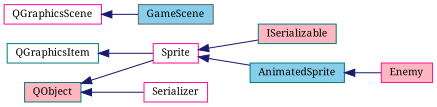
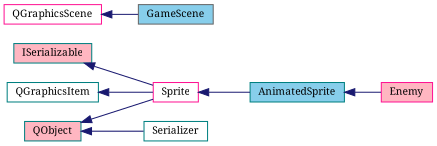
(233, 44) -> (124, 76)
(176, 92) -> (176, 131)
